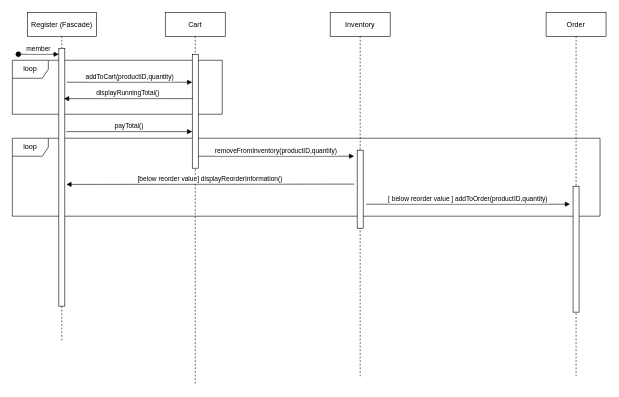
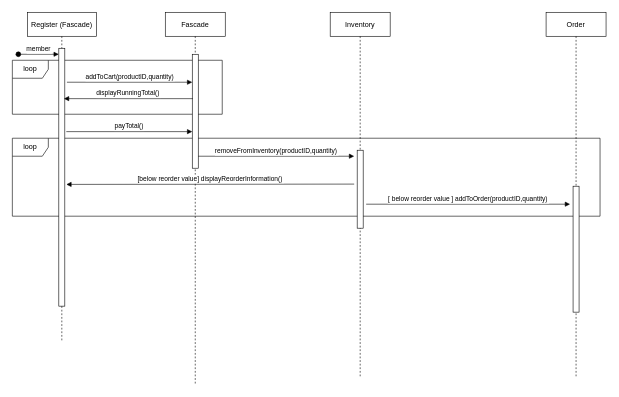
(195, 25) -> (195, 25)
